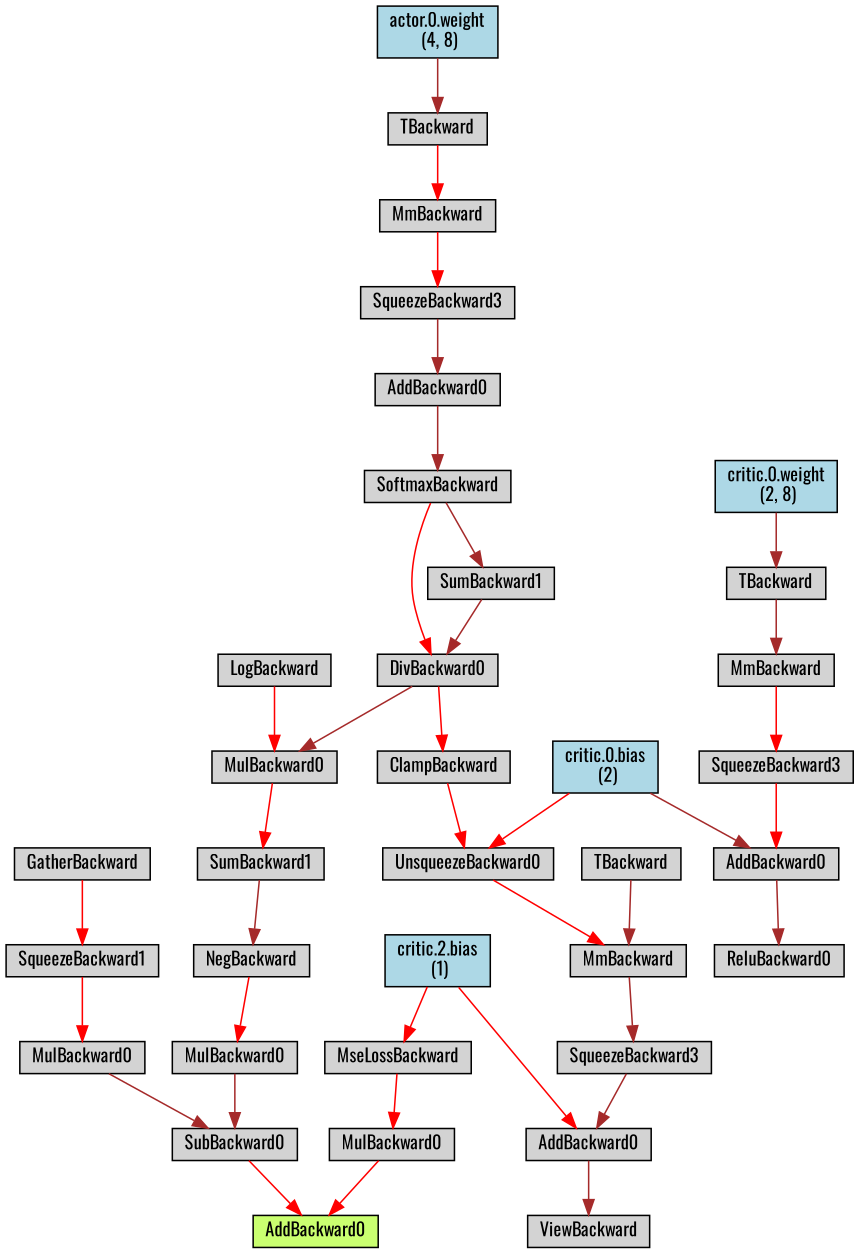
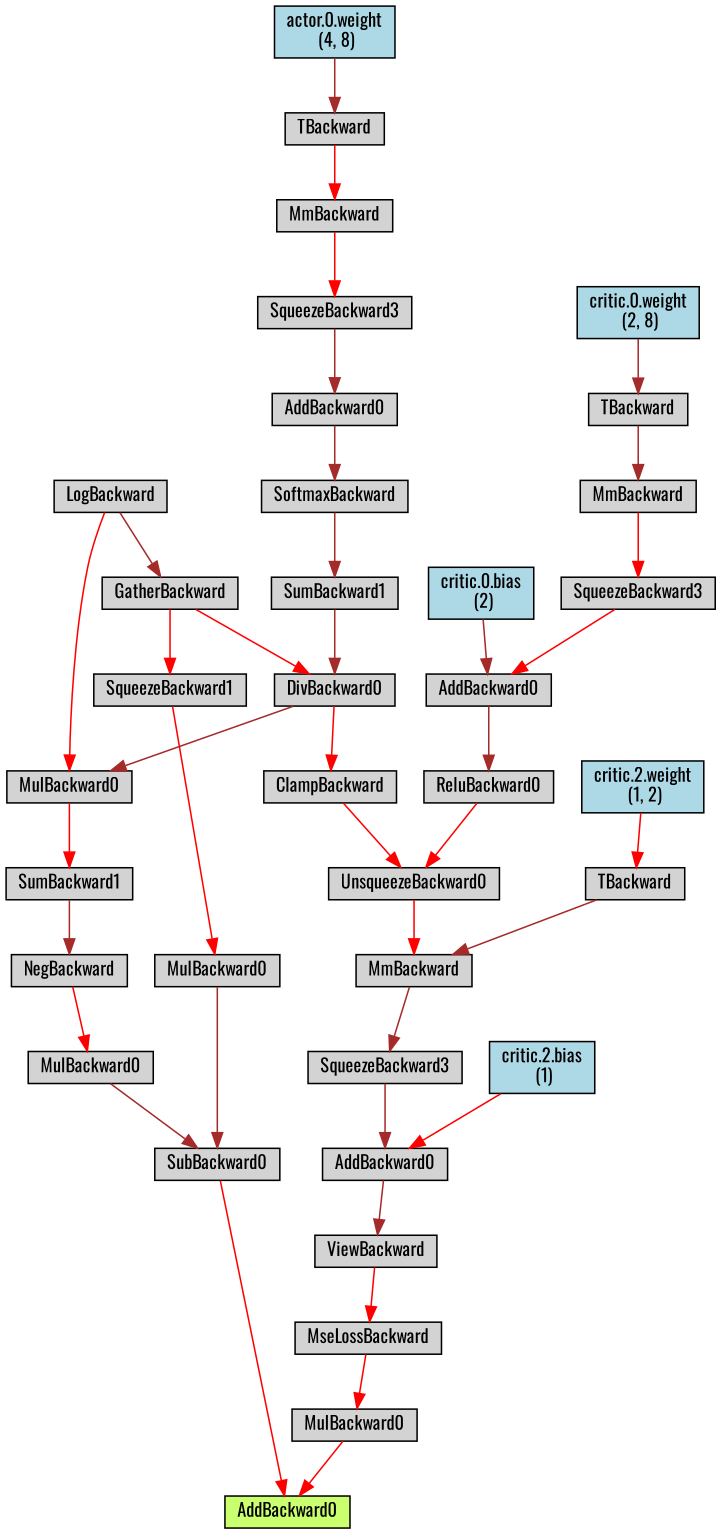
none -> (136, 538)
(412, 571) -> (246, 638)
none -> (643, 787)
(536, 816) -> (456, 829)
(419, 1007) -> (373, 1287)
